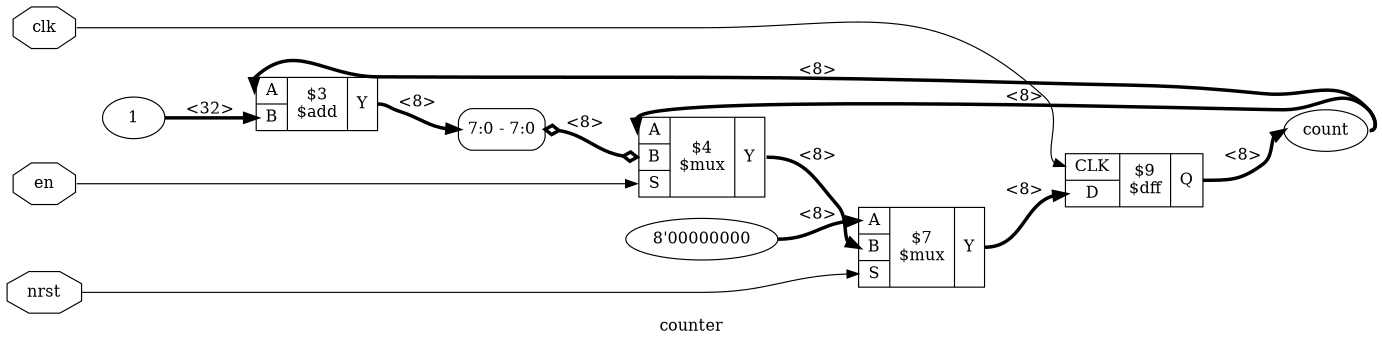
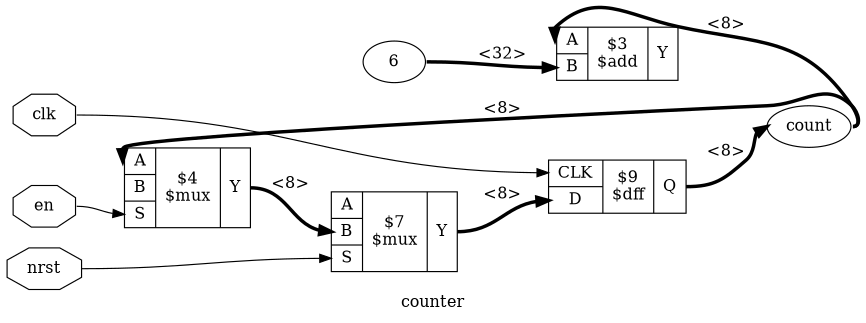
(134, 118) -> (394, 62)
(502, 129) -> none
(702, 239) -> none
